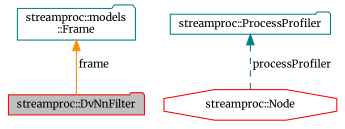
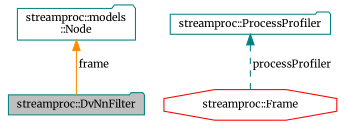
(76, 24) -> (76, 24)
(76, 105) -> (76, 105)
(250, 105) -> (250, 105)
